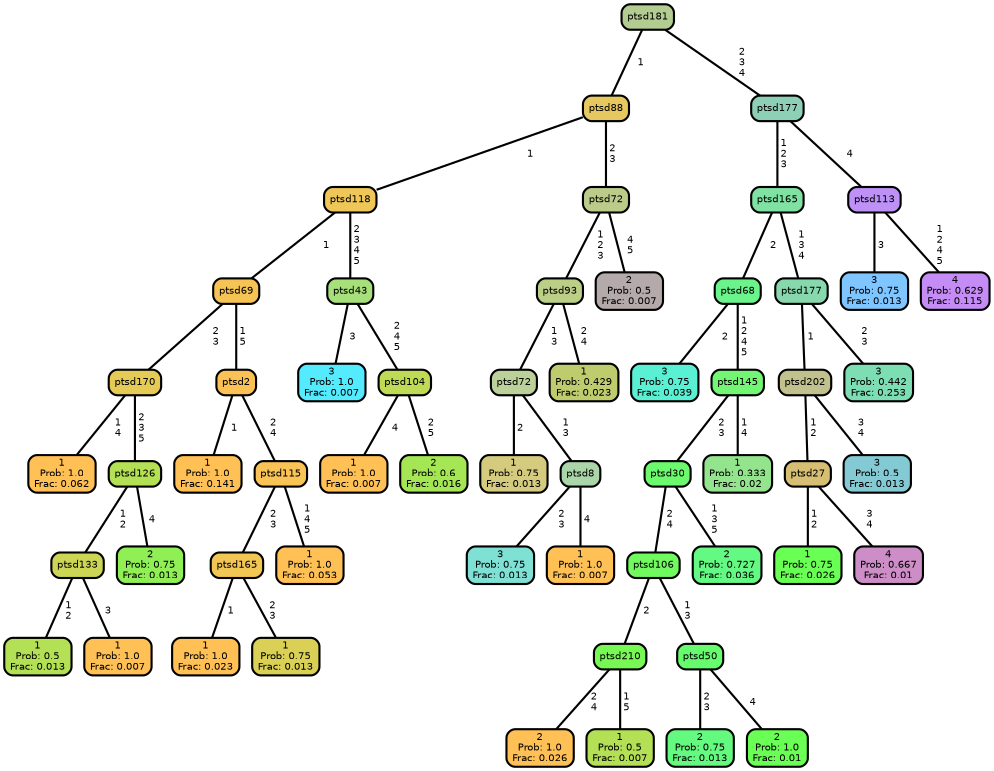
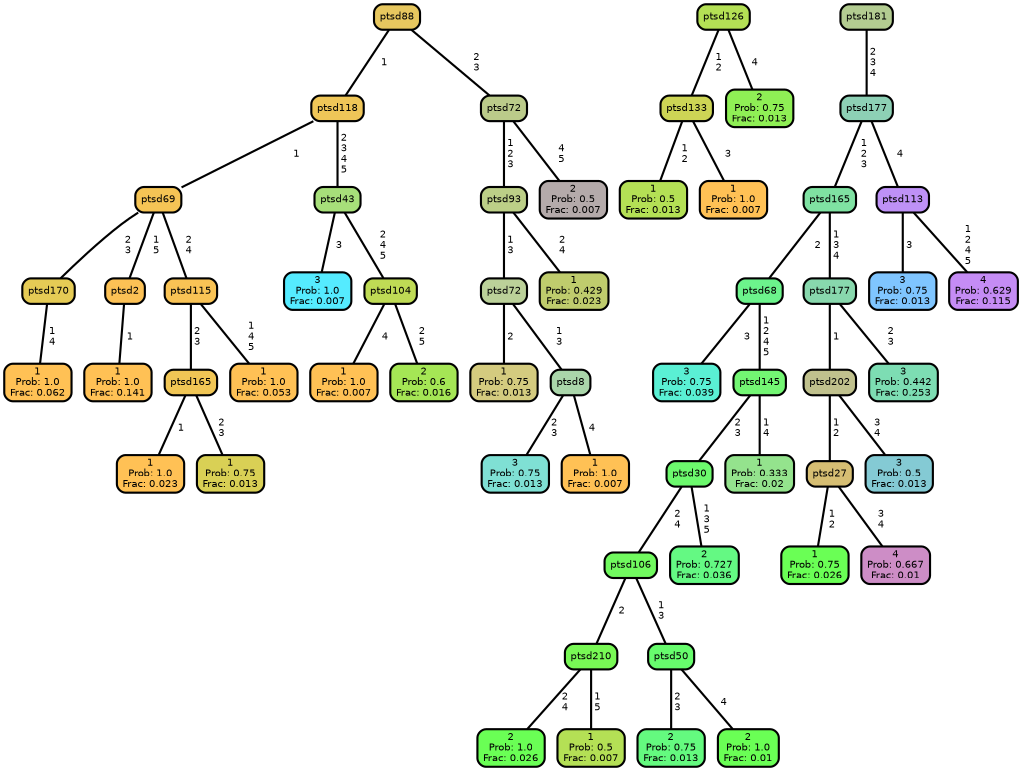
(627, 63) -> none
(724, 337) -> (746, 337)
(135, 428) -> none
(259, 428) -> (175, 245)
(540, 748) -> (511, 748)
